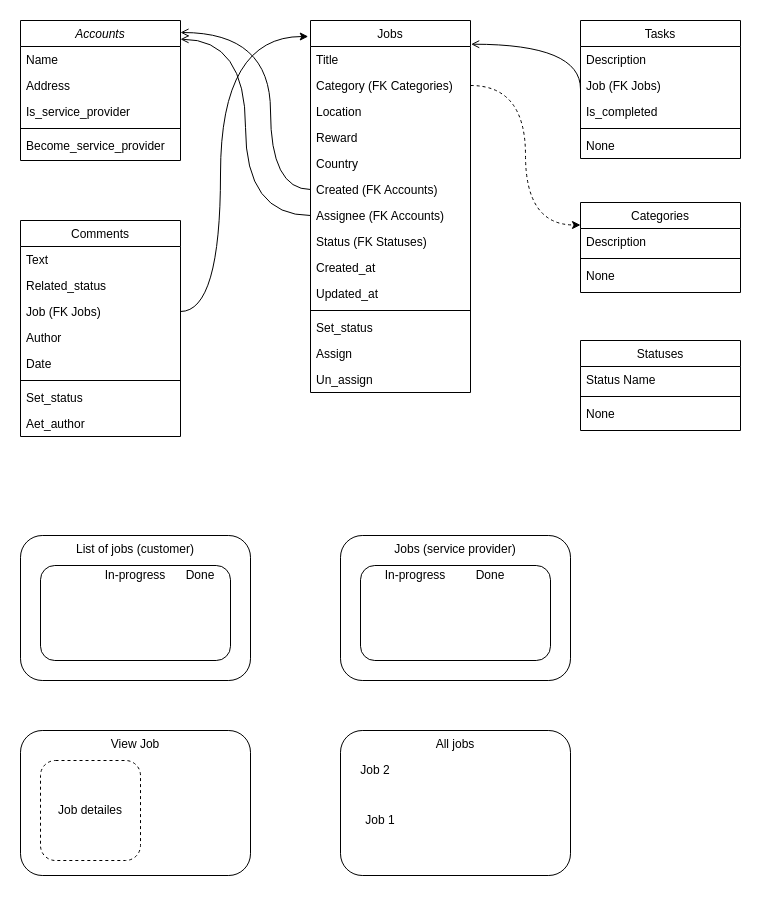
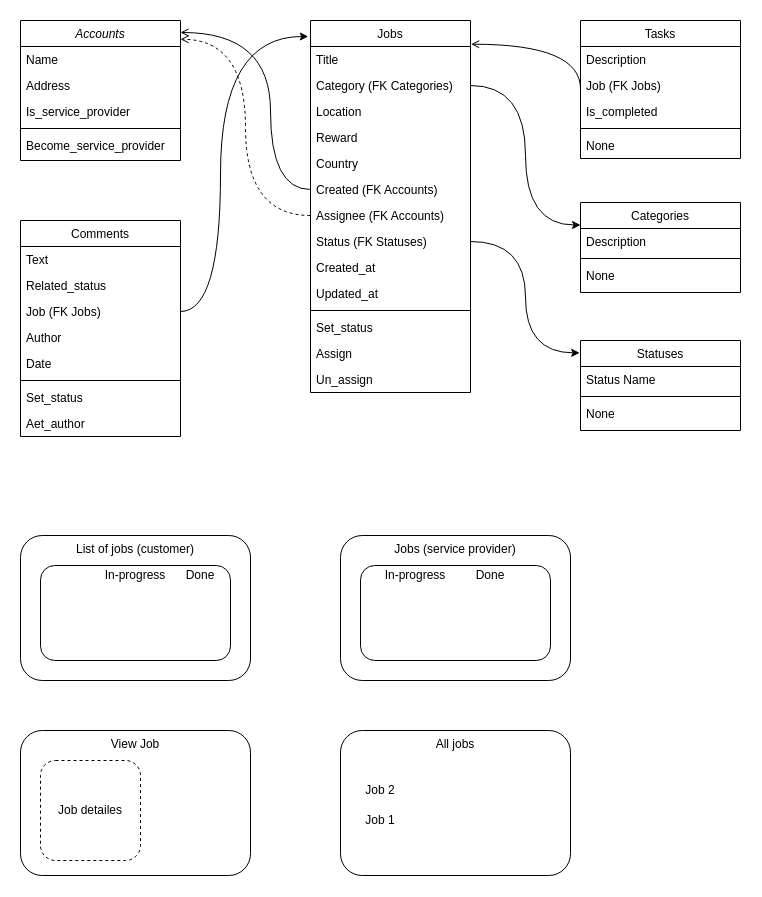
(246, 127) -> (246, 127)
(525, 153) -> (525, 153)
none -> (525, 295)
(376, 771) -> (381, 791)
